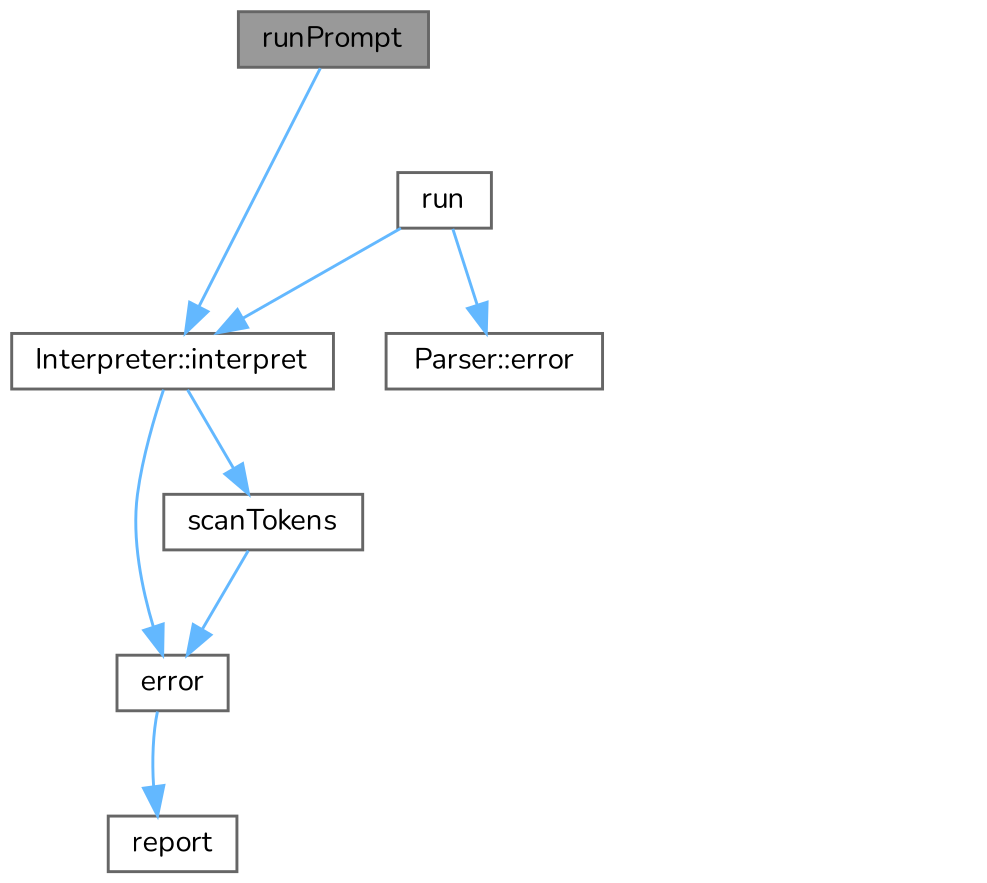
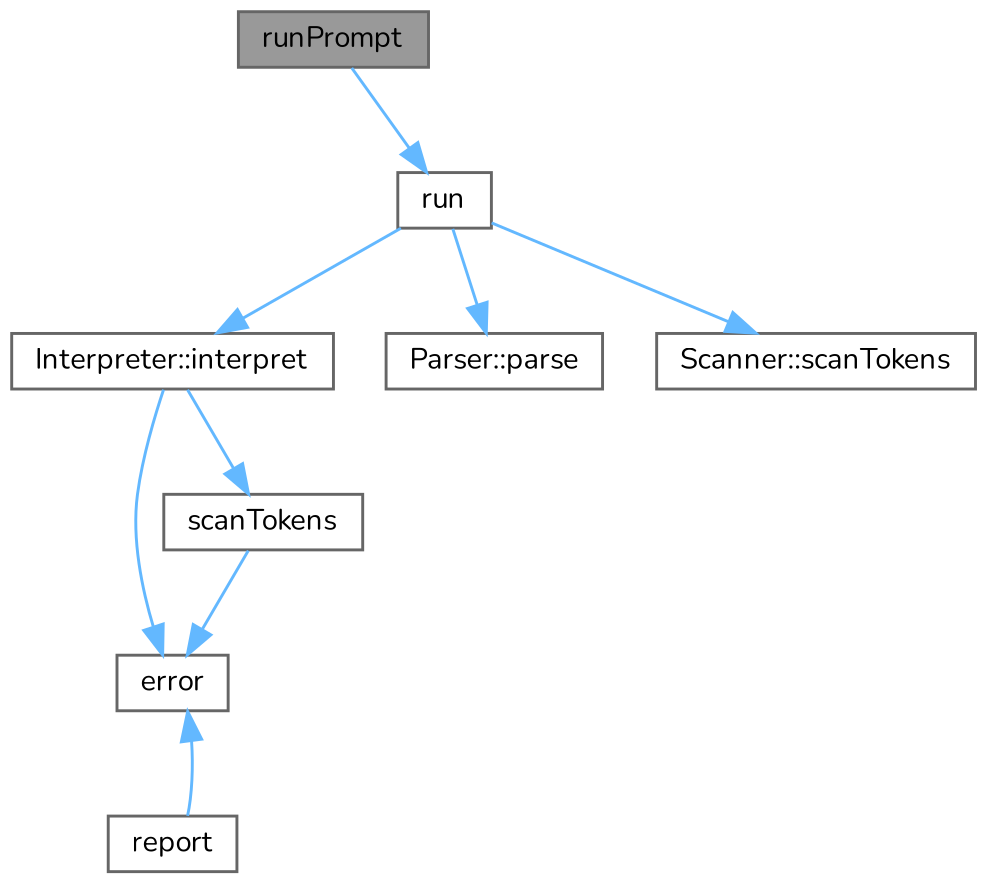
(260, 187) -> (380, 108)
(494, 361) -> (494, 361)
none -> (816, 361)
(153, 749) -> (192, 779)
